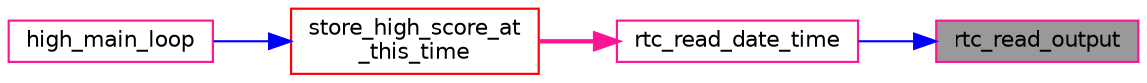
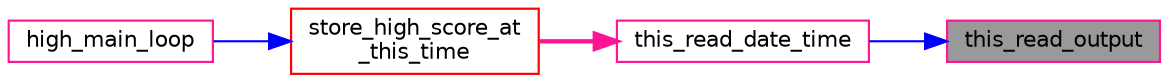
(737, 41) -> (743, 41)
(1037, 41) -> (1054, 41)
